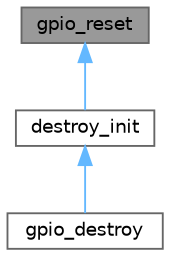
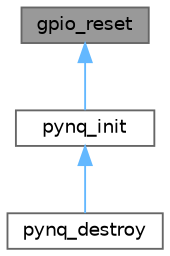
(85, 128) -> (85, 128)
(85, 231) -> (85, 231)
